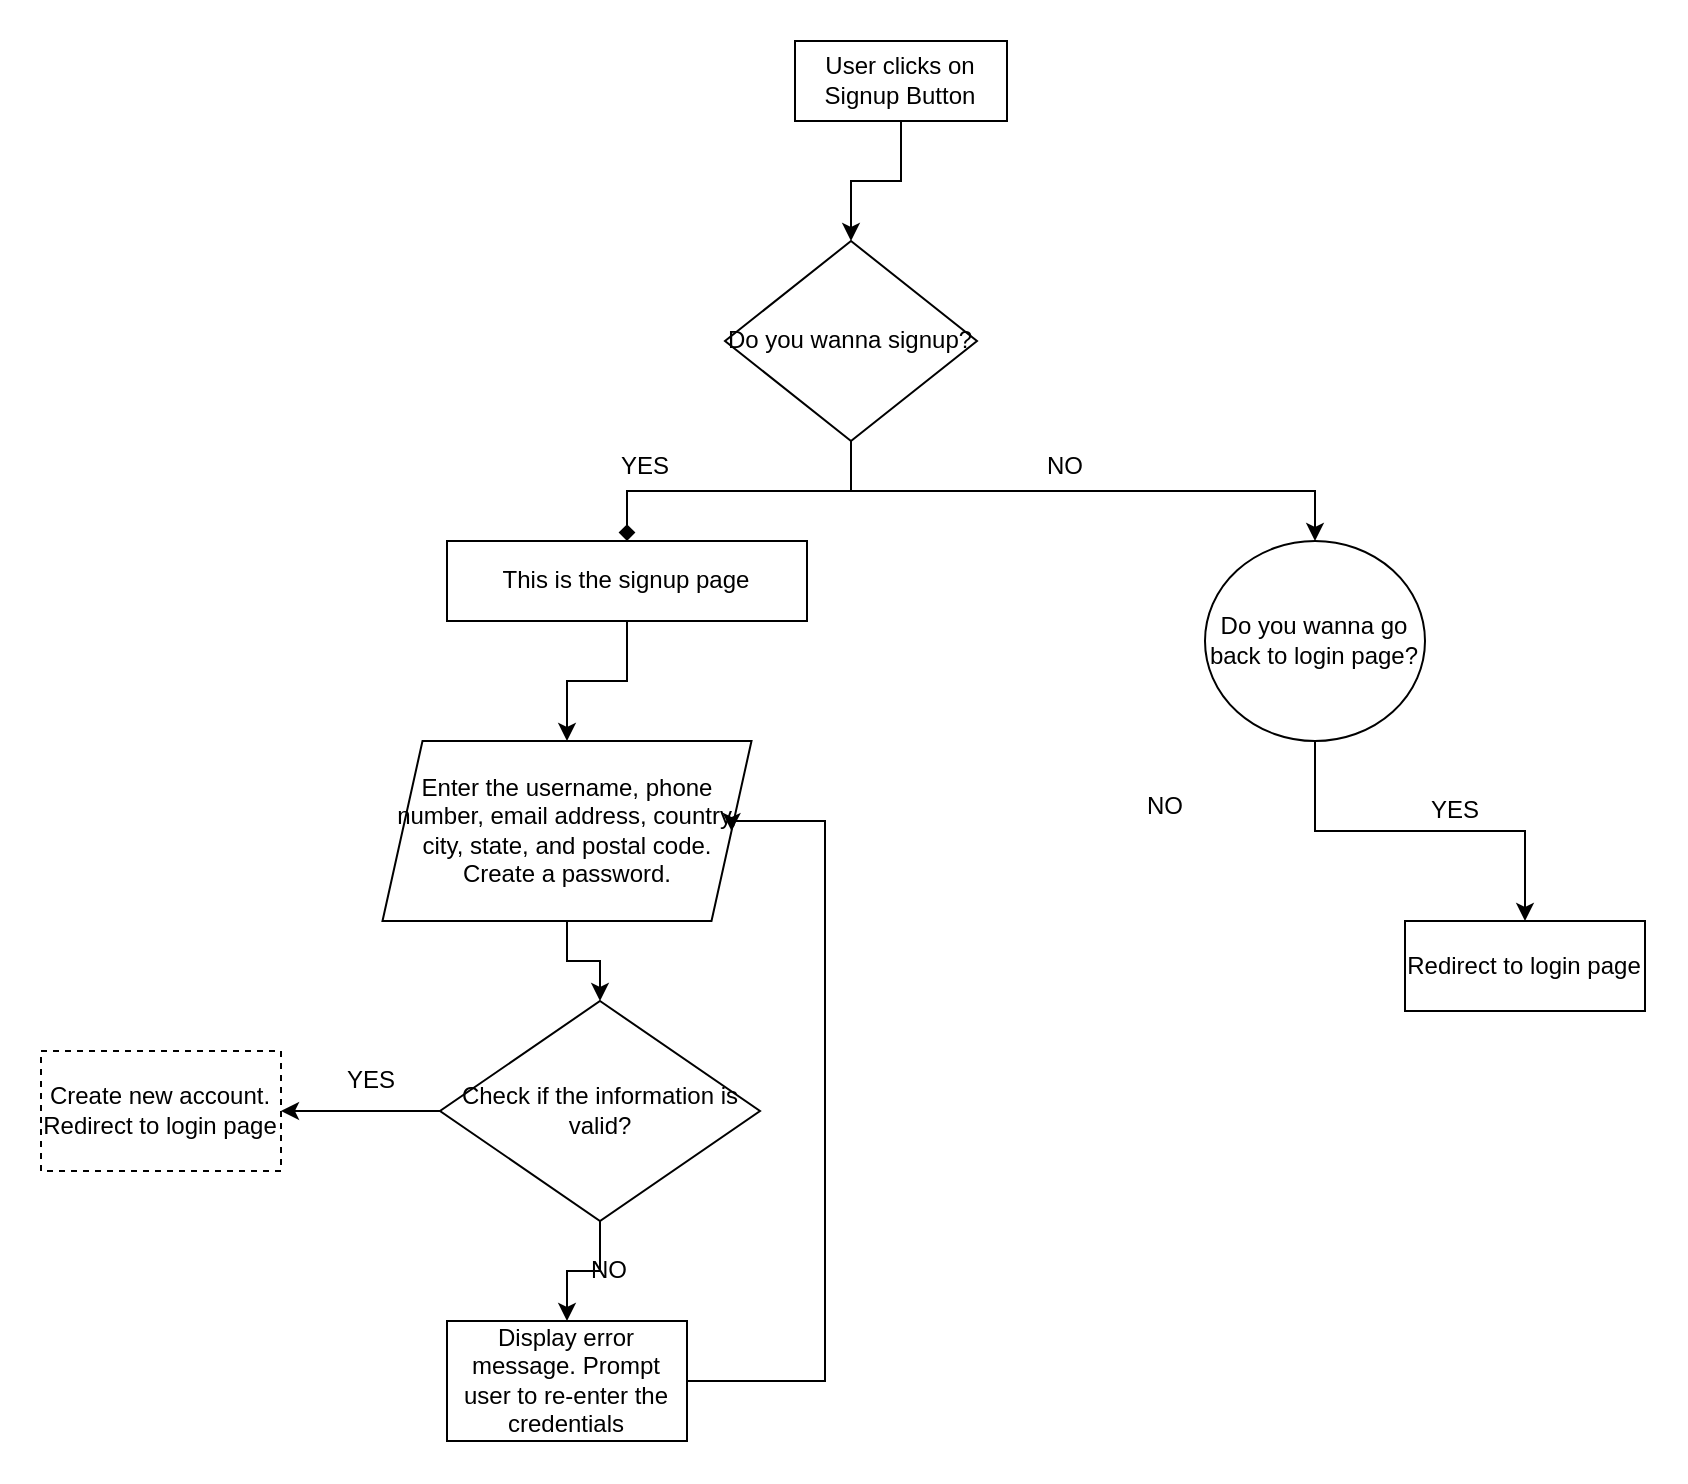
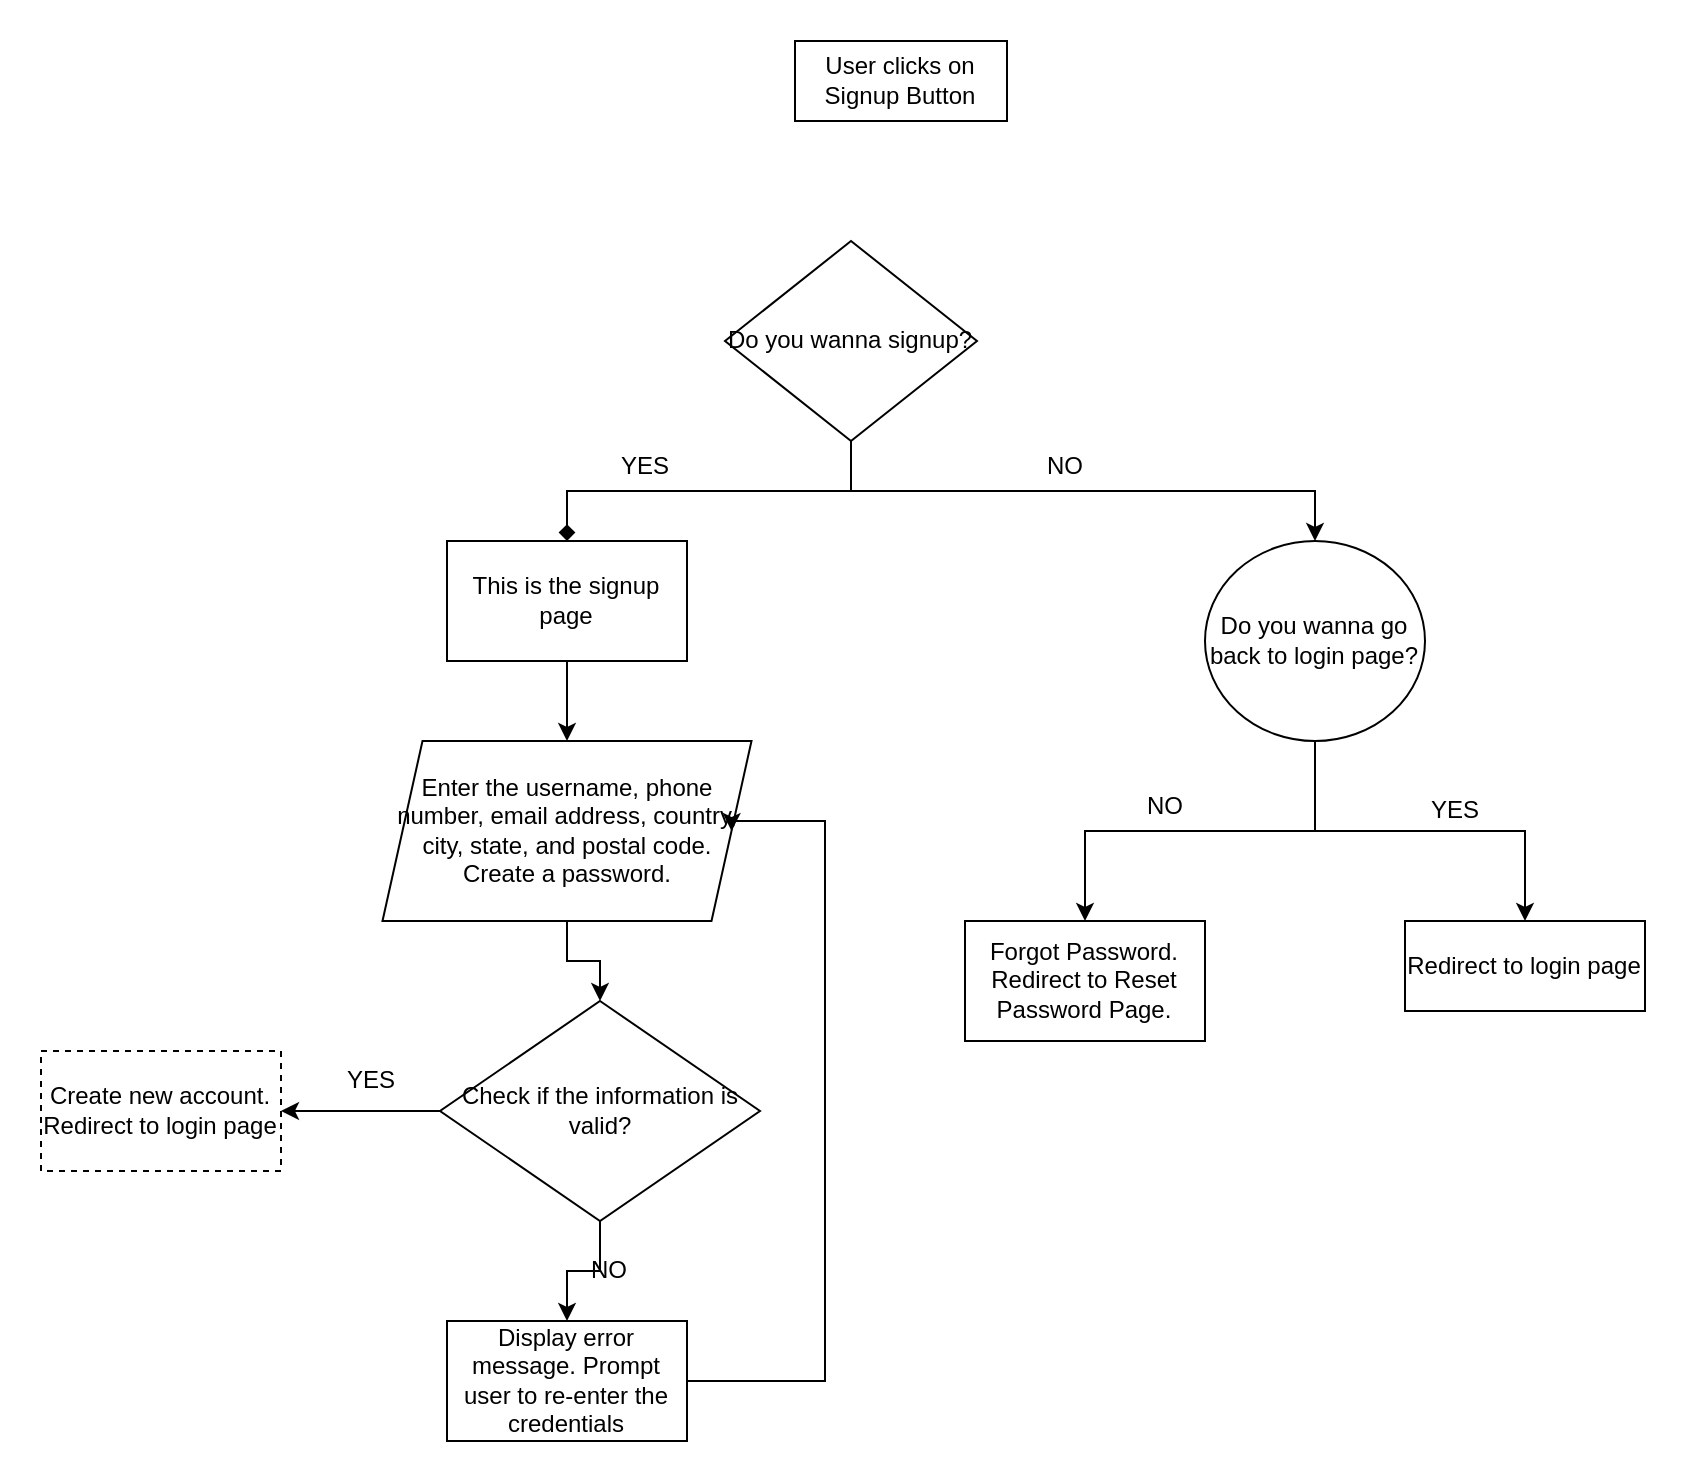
(883, 181) -> none
(627, 581) -> (567, 601)
none -> (1160, 831)
none -> (1085, 981)
